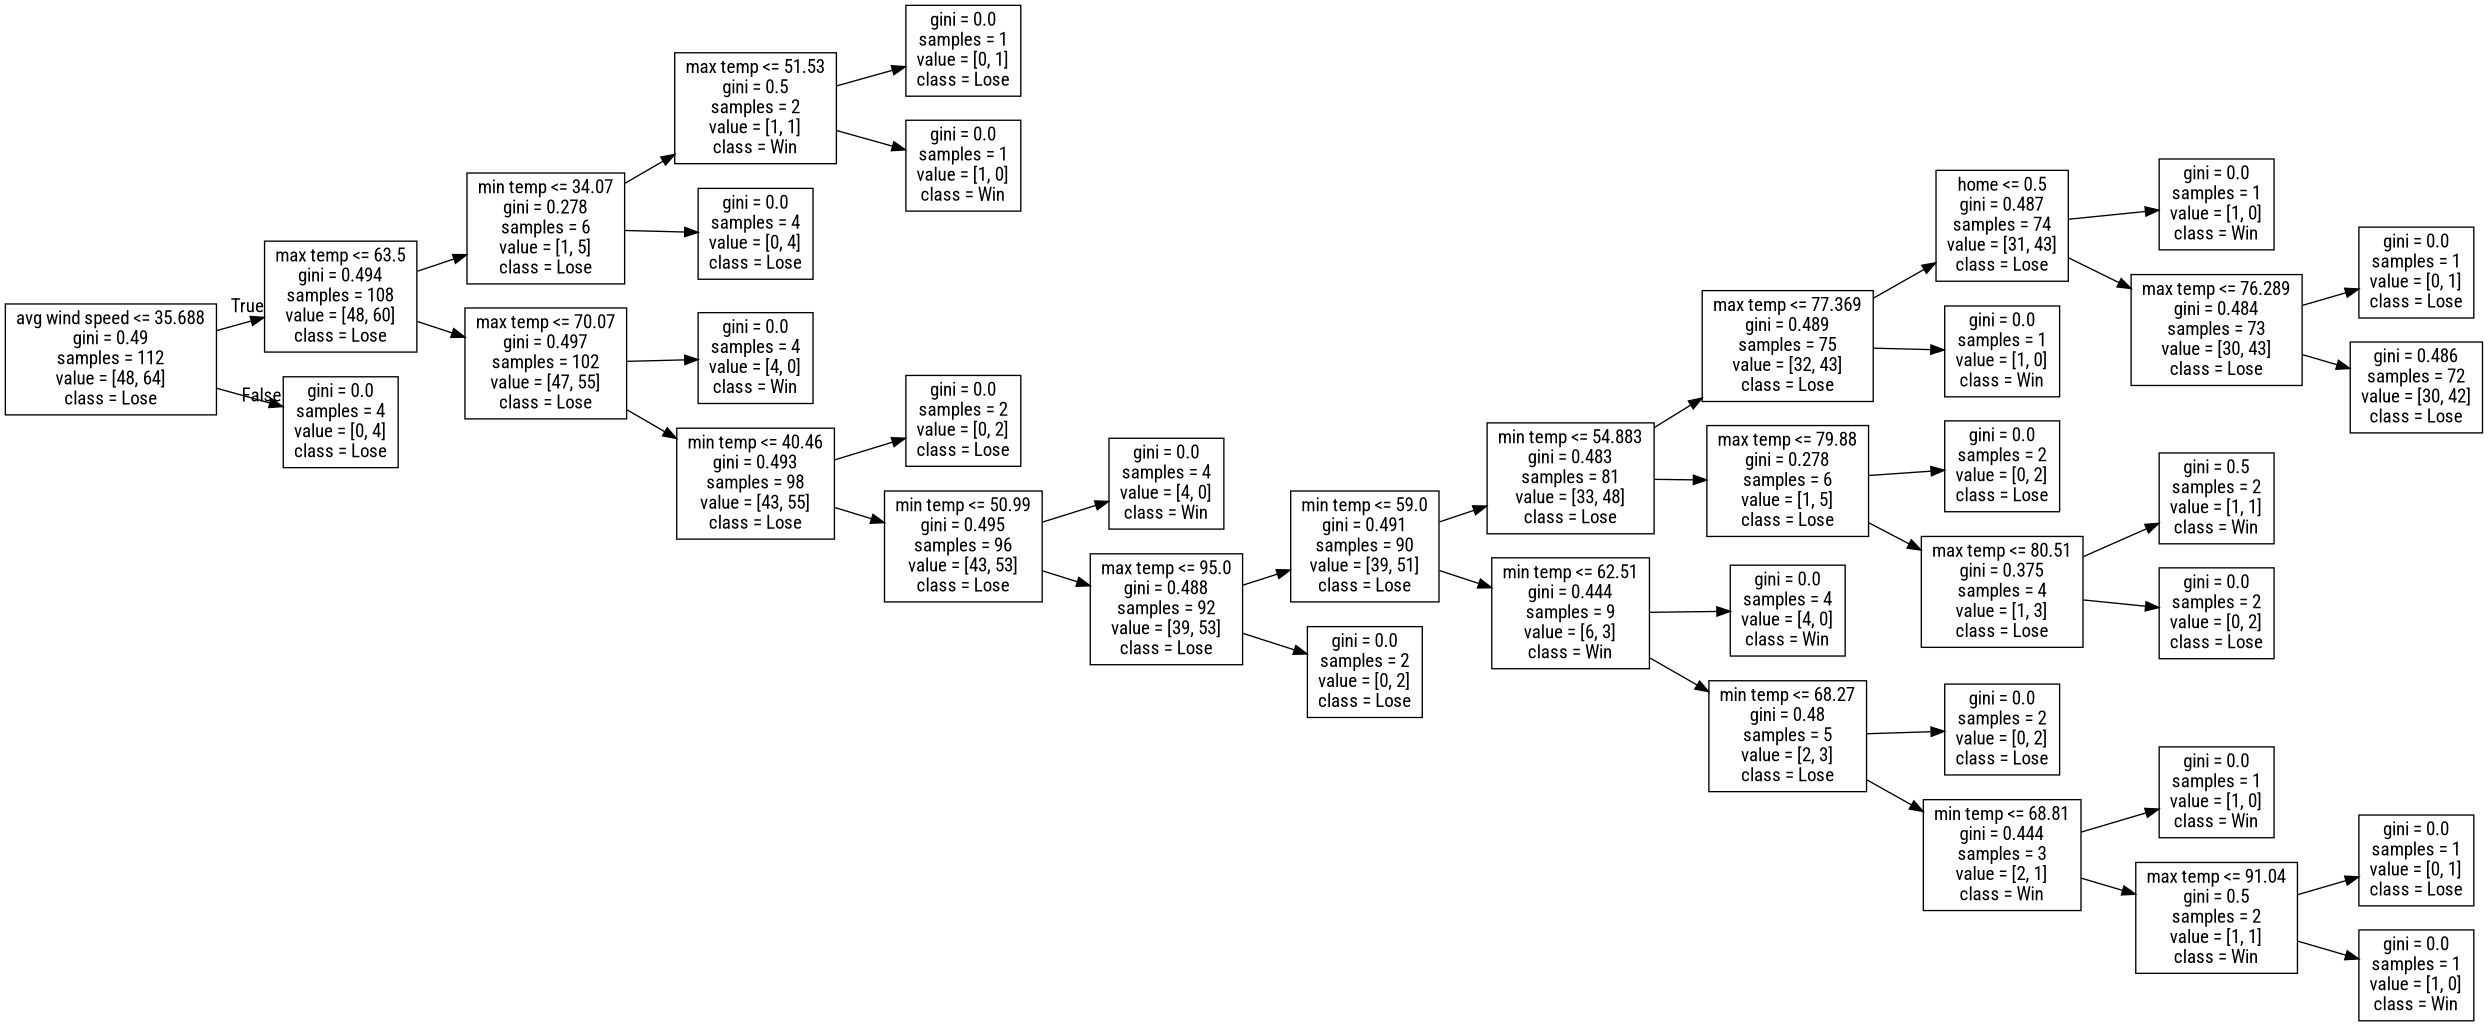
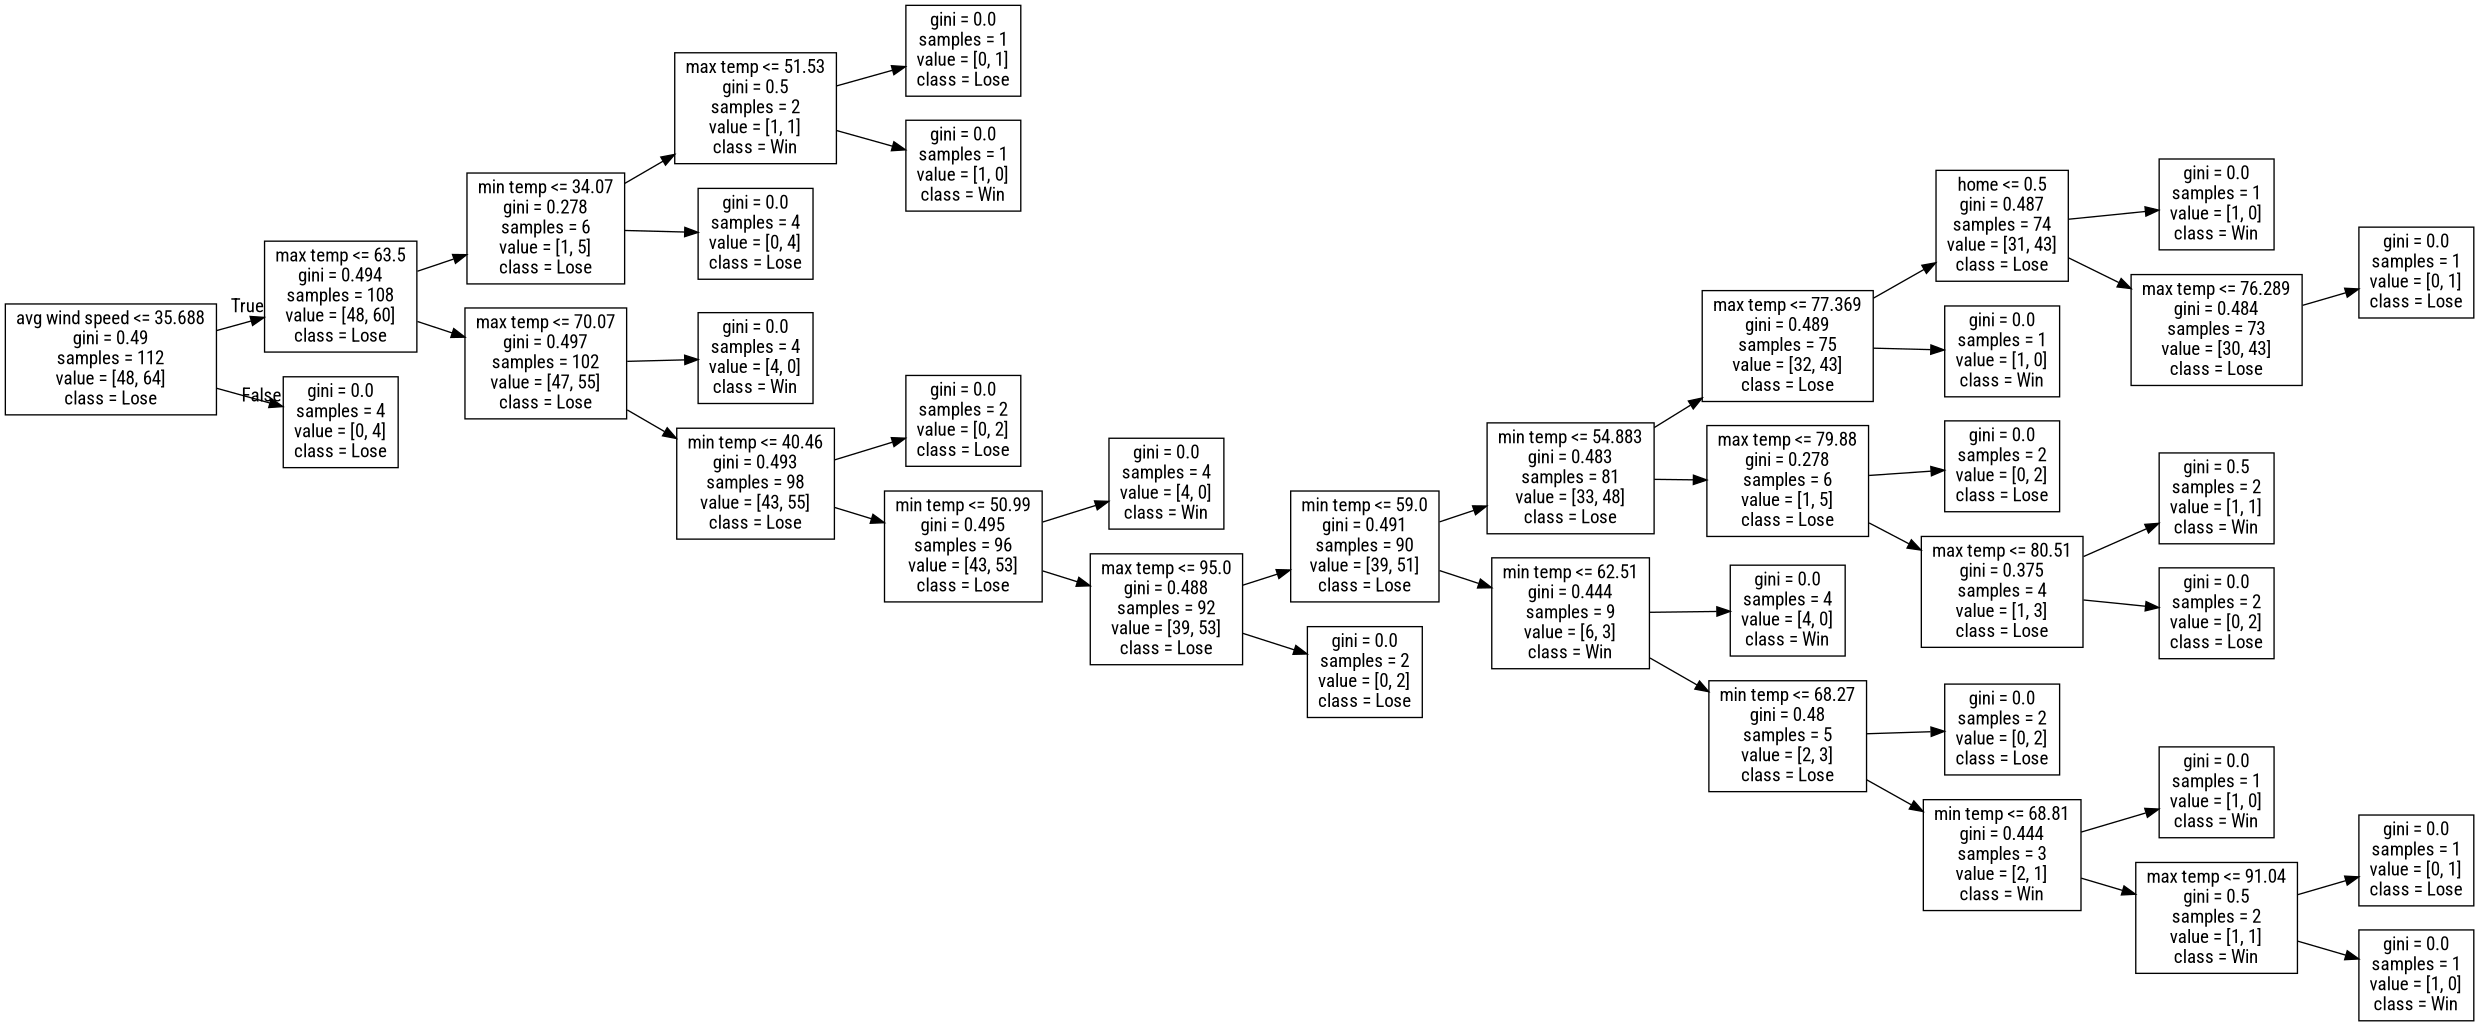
(2416, 387) -> none
